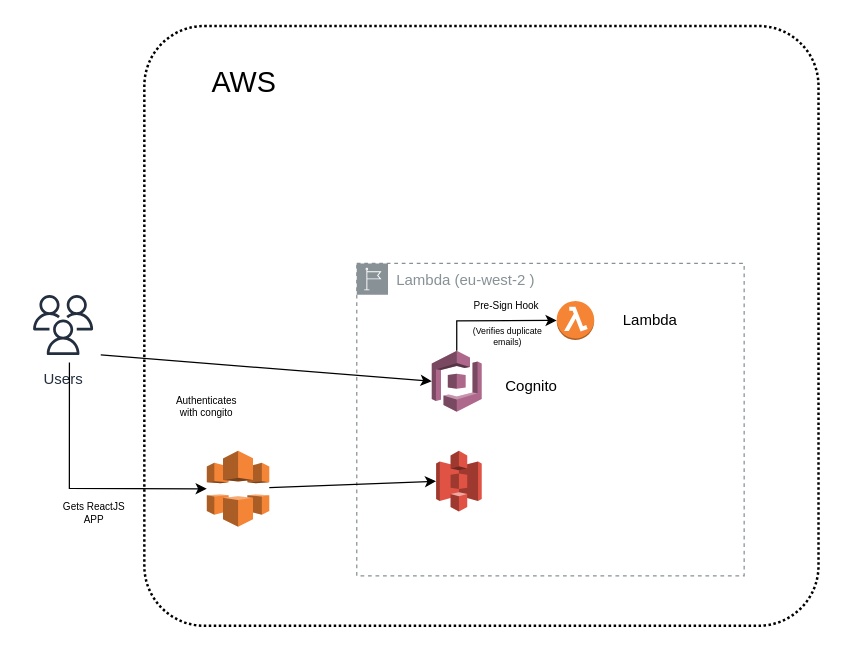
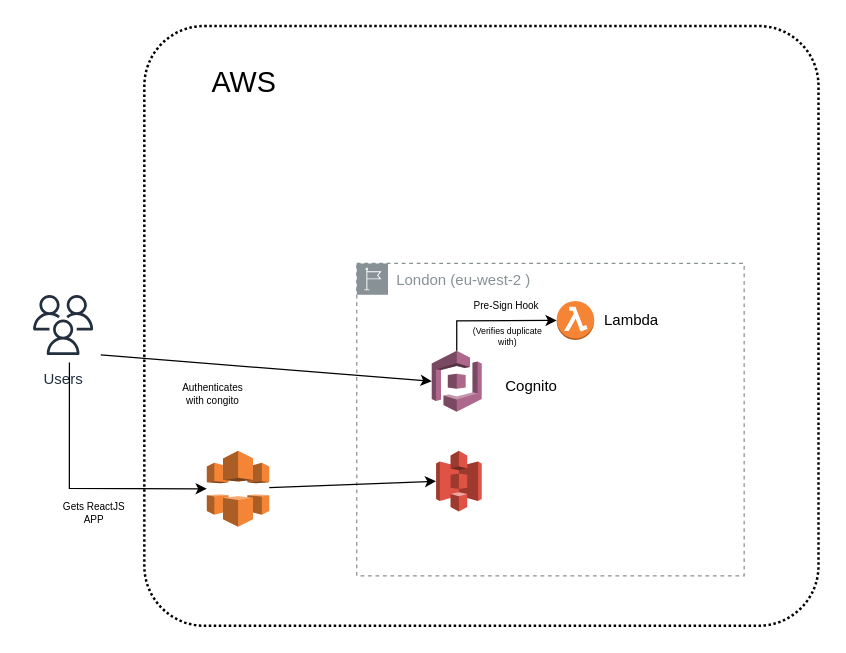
(475, 281) -> (475, 281)
(651, 321) -> (632, 321)
(508, 337) -> (508, 337)
(207, 407) -> (213, 394)
